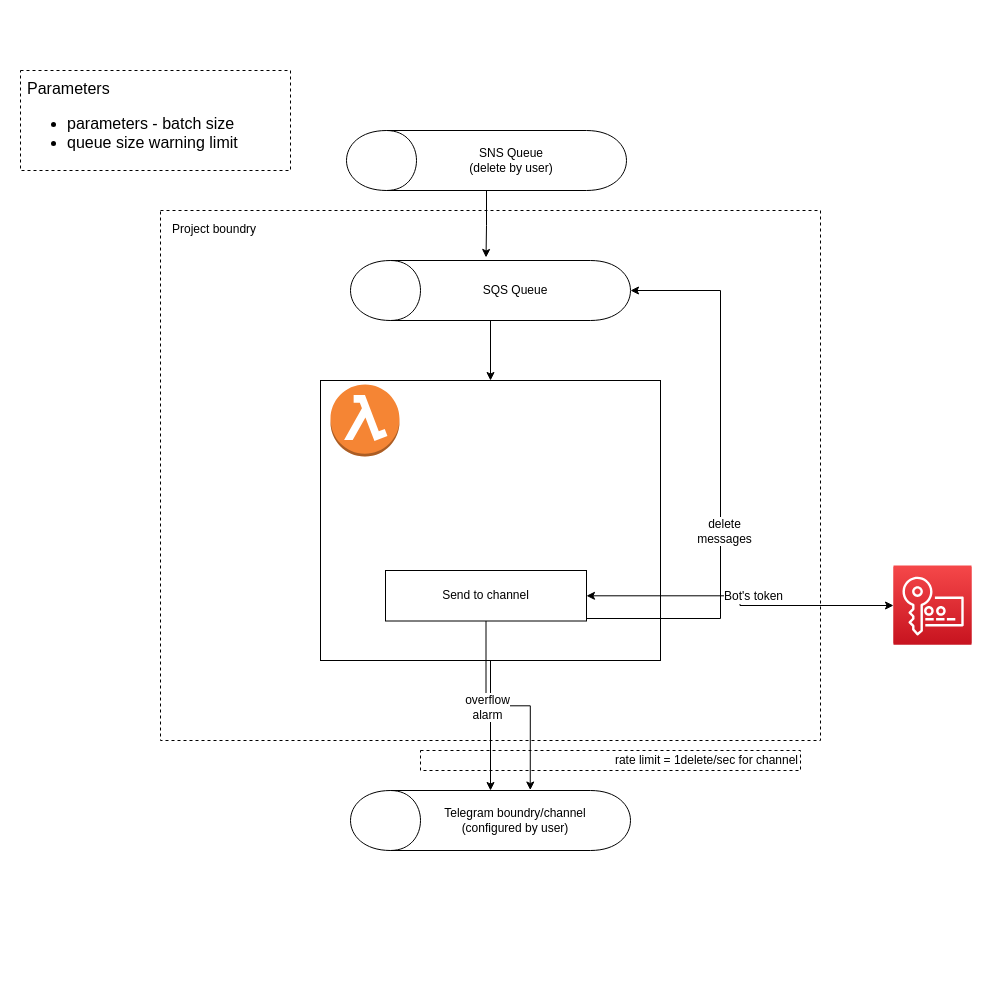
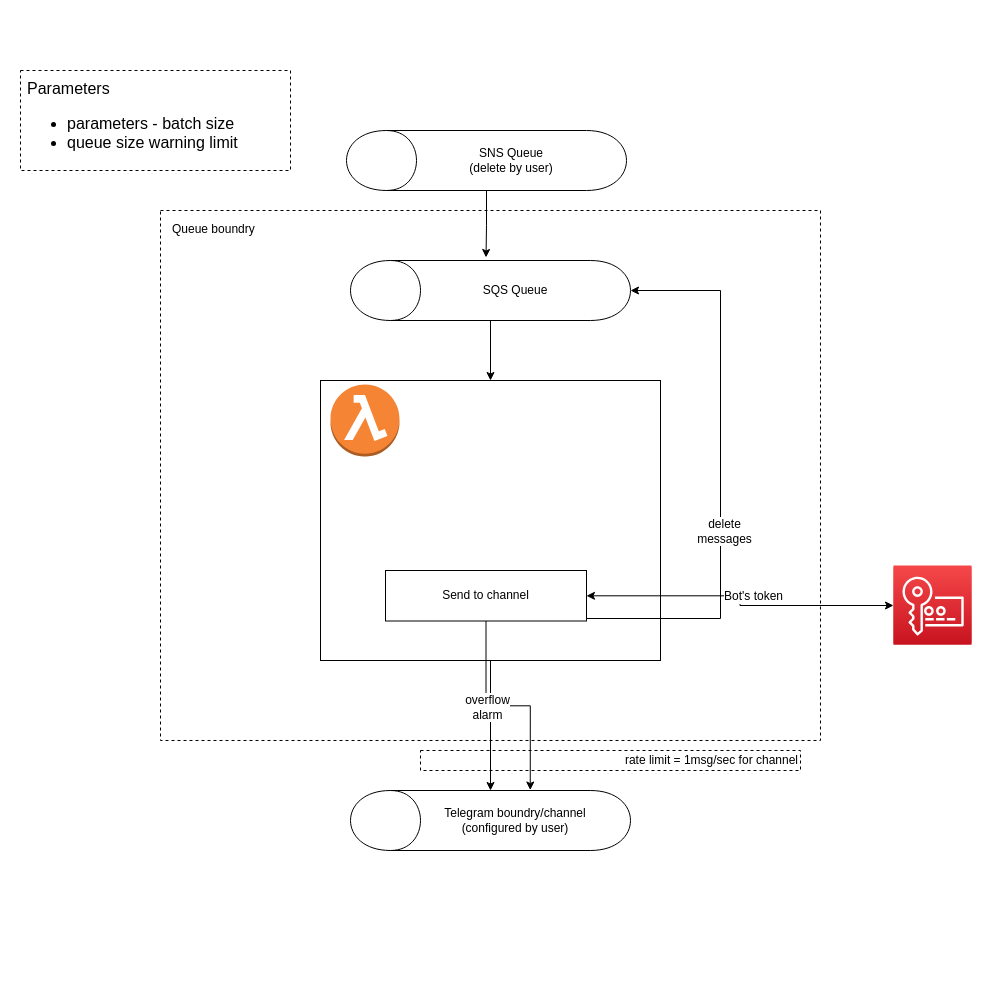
(221, 230) -> (215, 230)
(693, 761) -> (702, 761)
